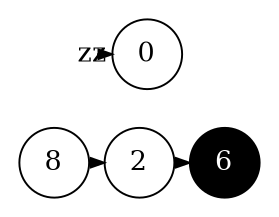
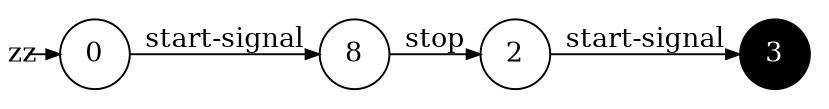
none -> (218, 54)
(225, 163) -> (775, 54)
(260, 163) -> (435, 40)
